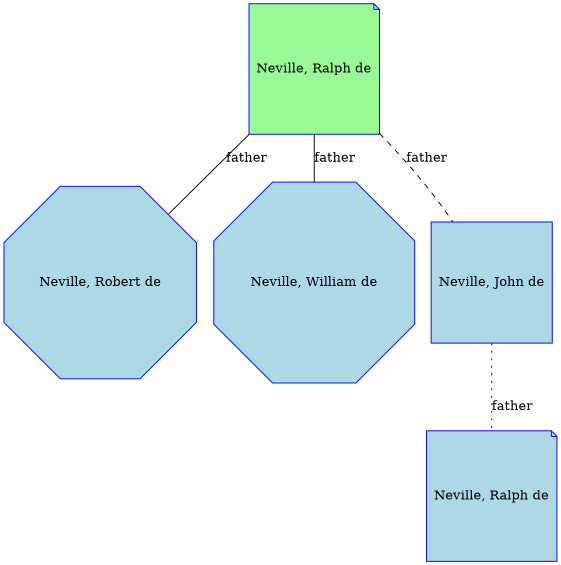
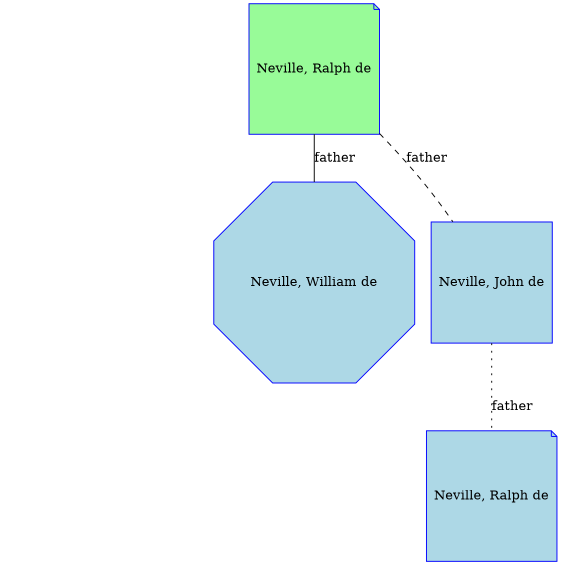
(100, 283) -> none
